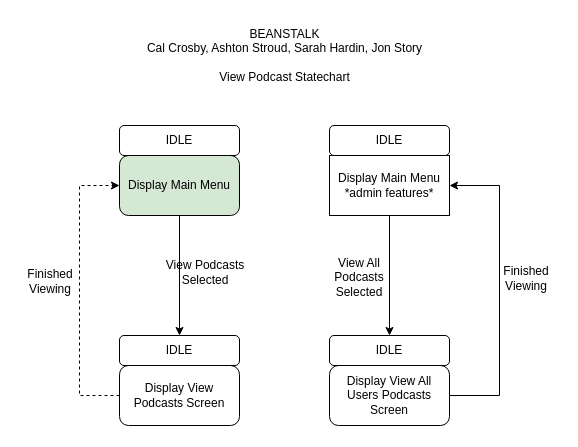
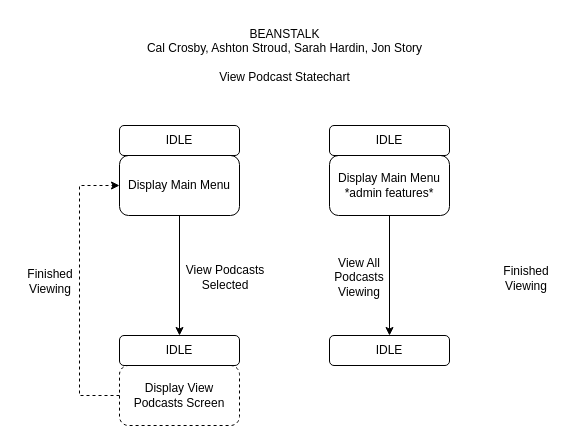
(180, 186) -> (180, 186)
(390, 186) -> (390, 186)
(206, 273) -> (226, 278)
(360, 278) -> (360, 278)
(500, 295) -> none
(180, 396) -> (180, 396)
(390, 396) -> none
